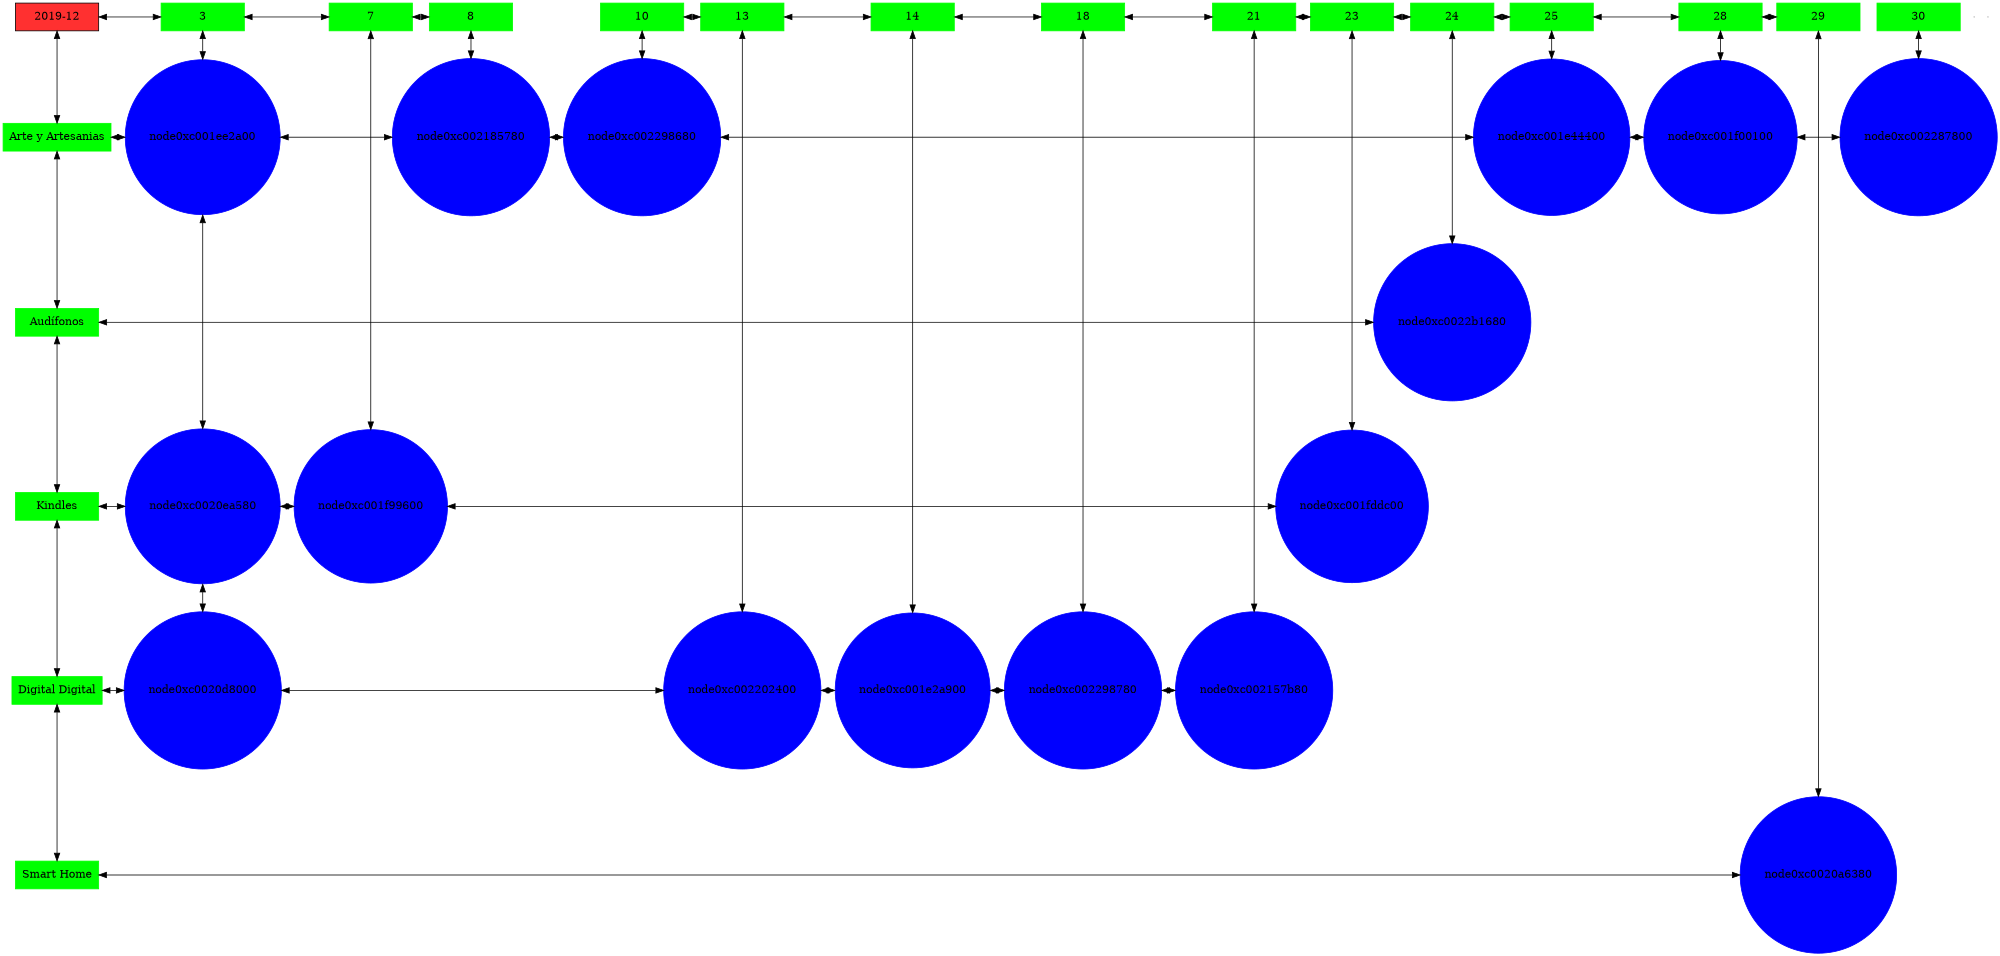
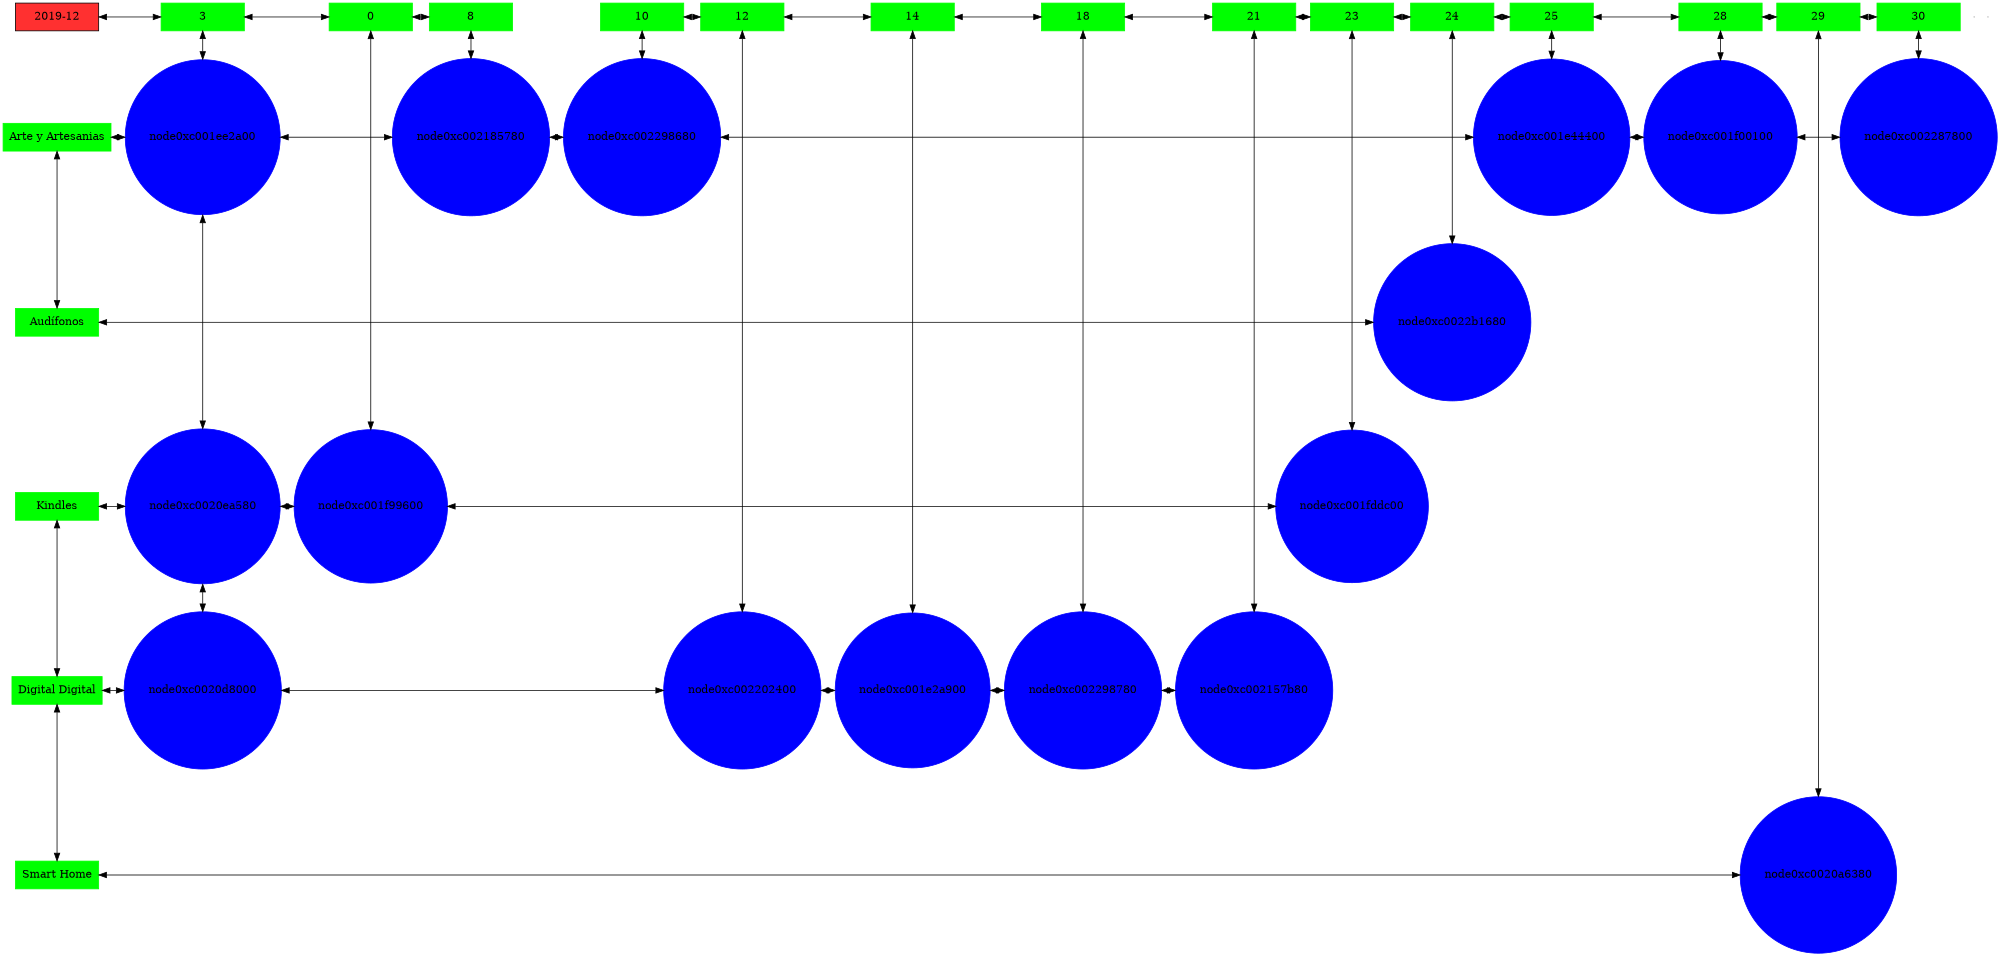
(371, 17) -> (371, 17)
(742, 17) -> (742, 17)
none -> (1868, 17)
(57, 77) -> none
(57, 414) -> none
